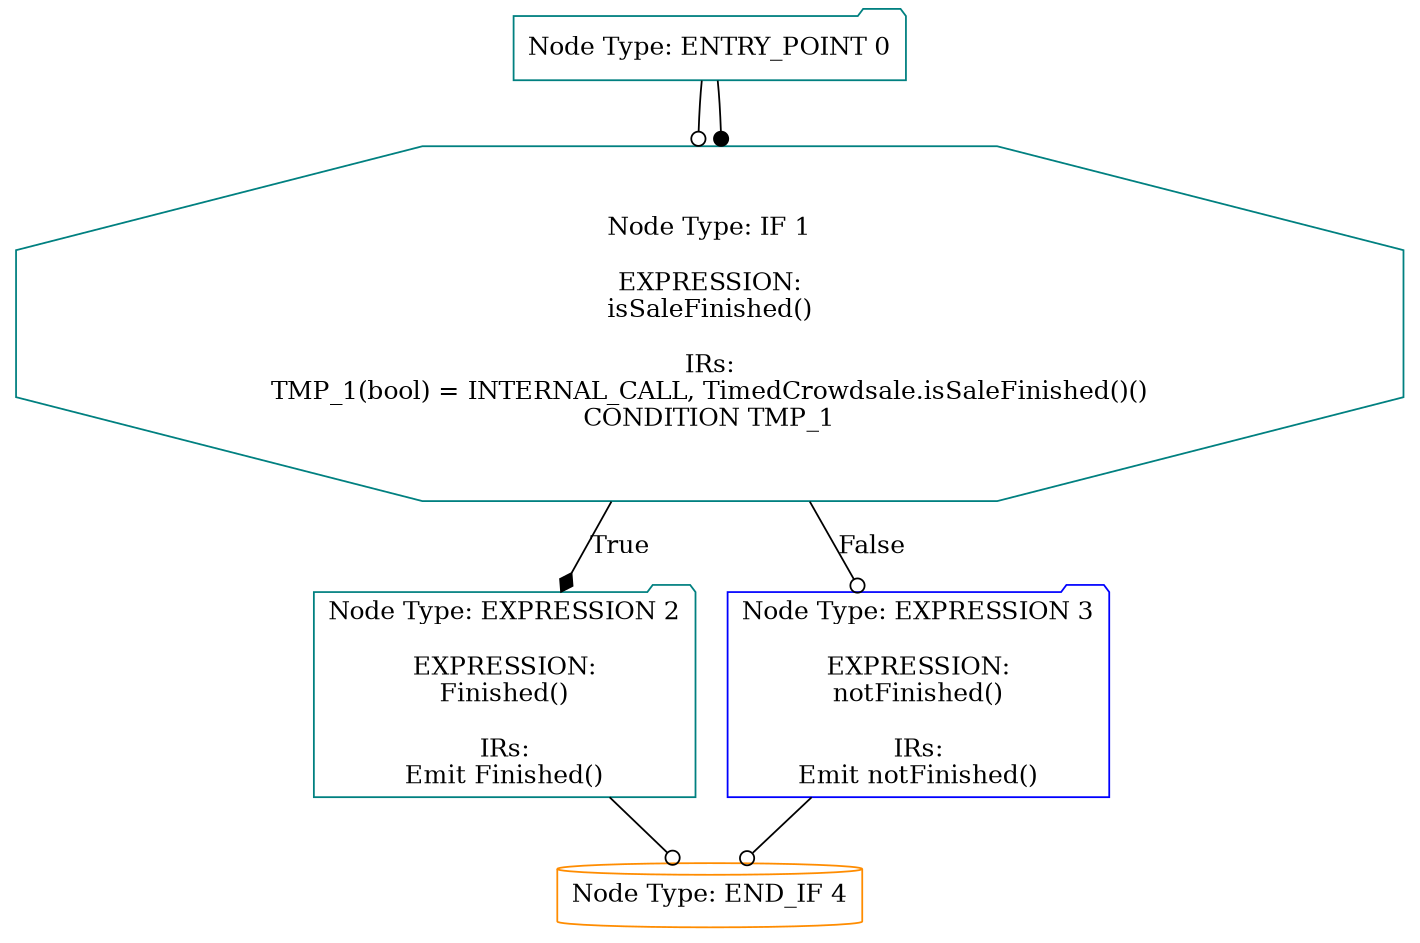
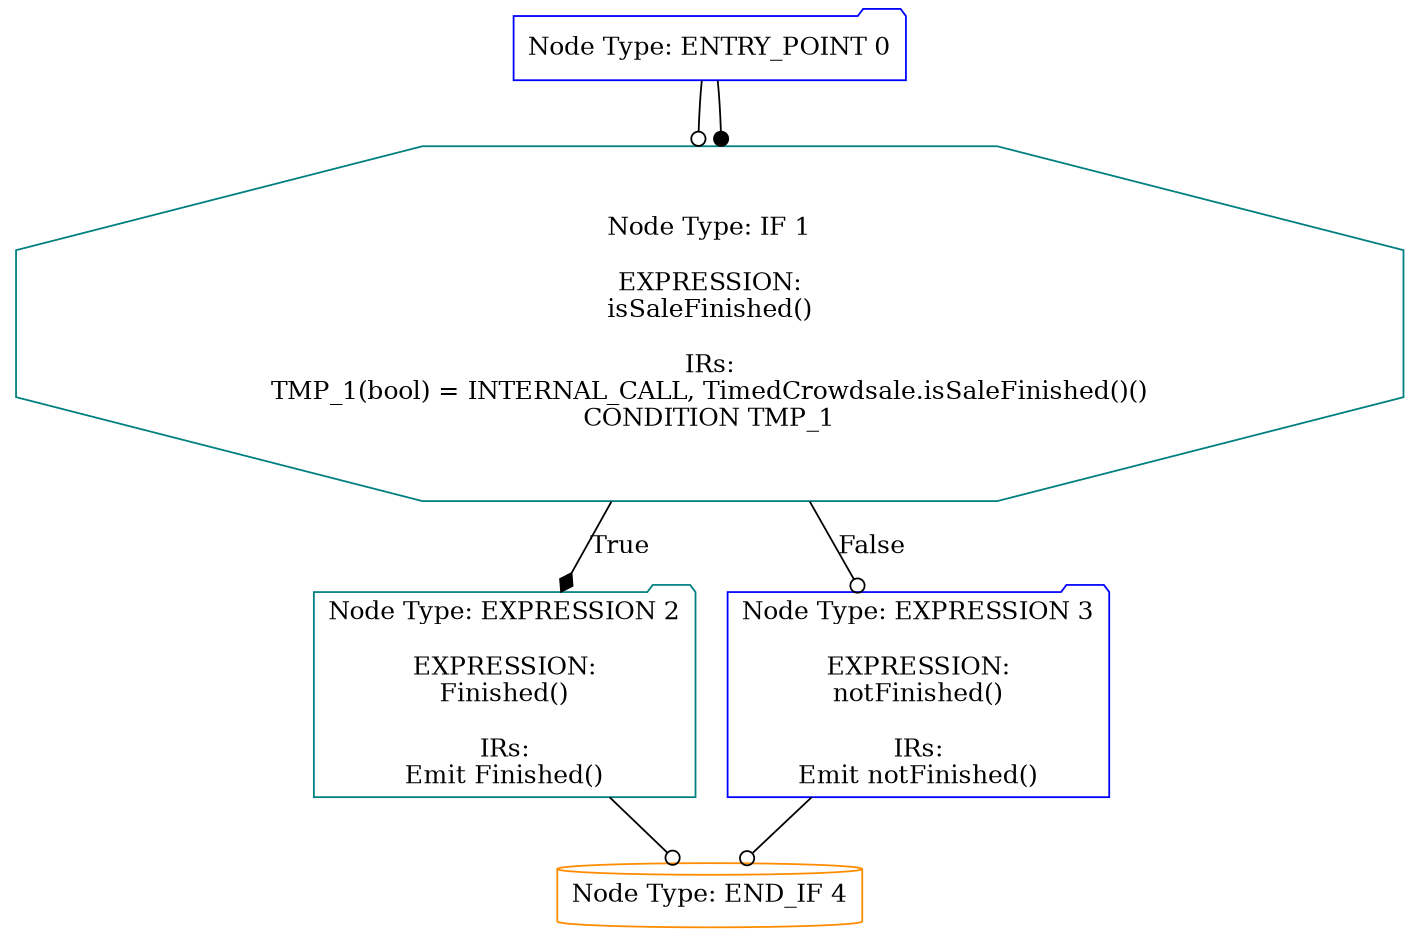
(710, 48) -> (710, 48)
